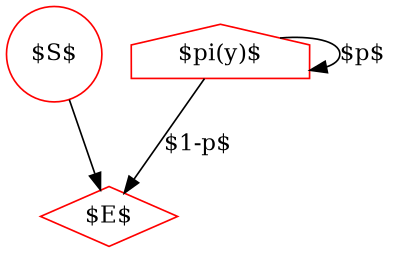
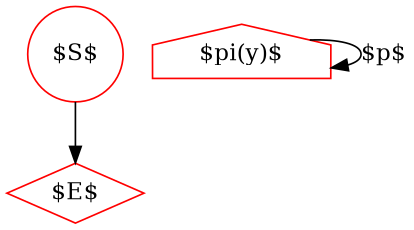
(169, 129) -> none
